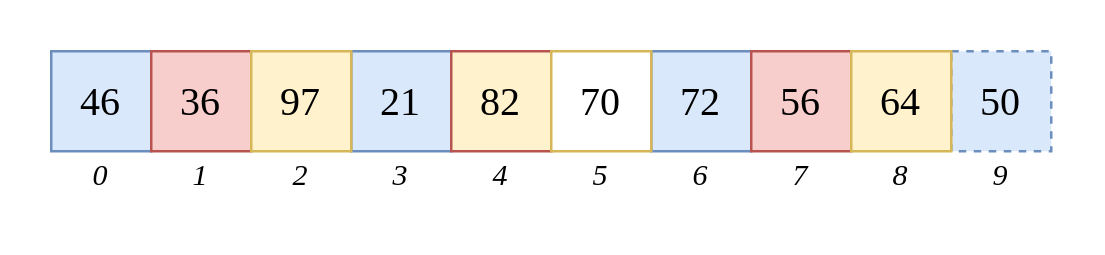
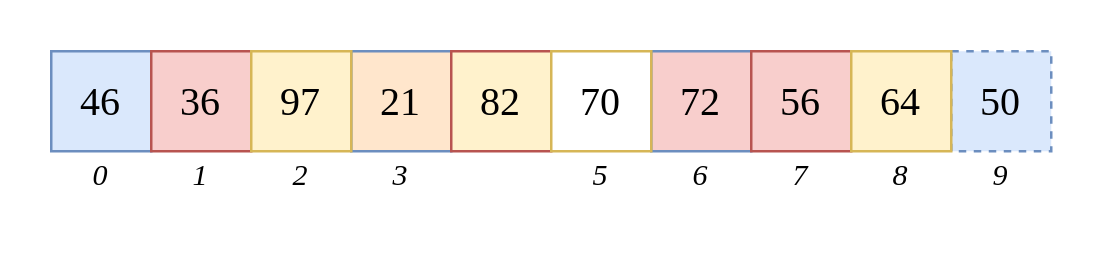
(401, 101) -> (401, 101)
(701, 101) -> (701, 101)
(501, 176) -> none
